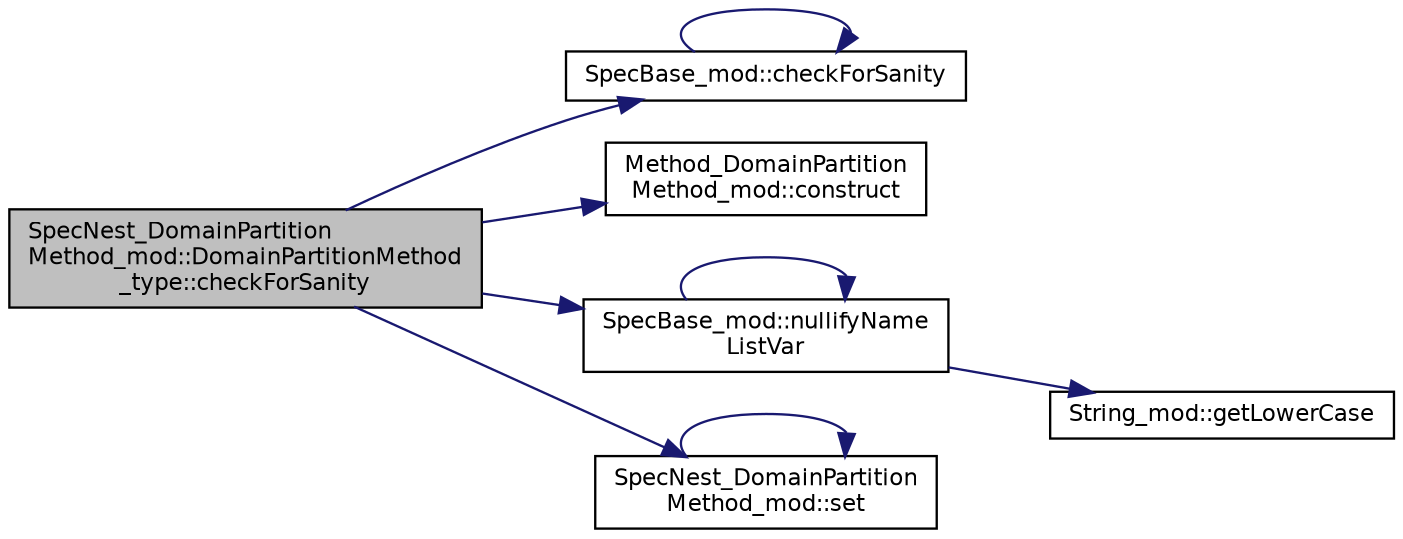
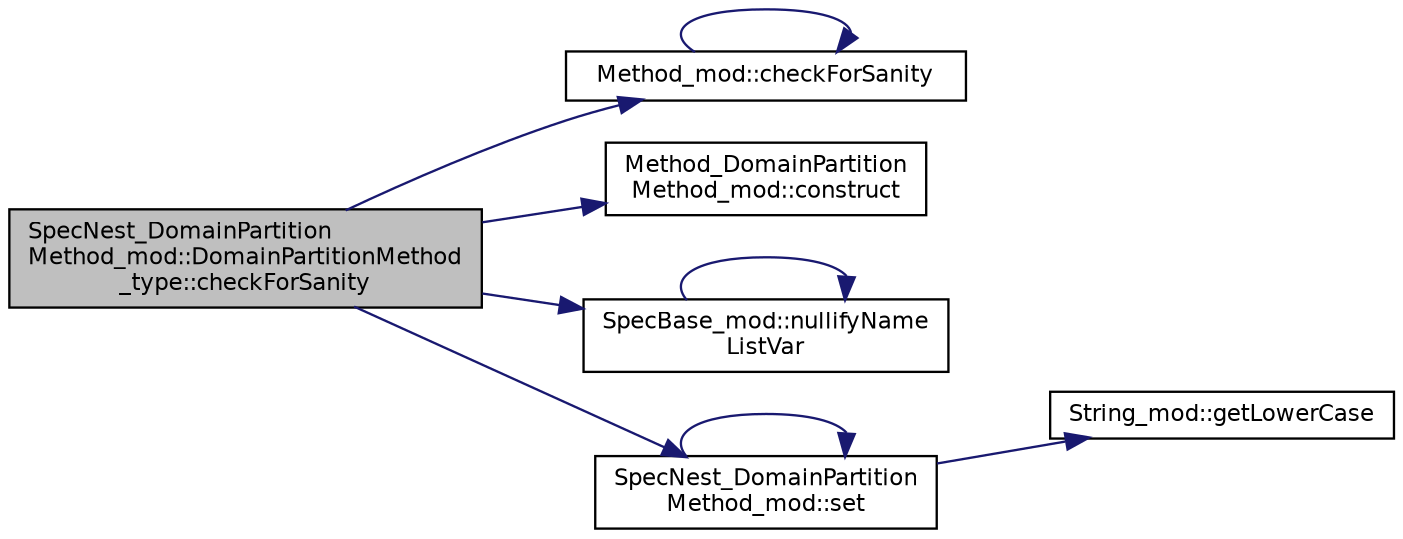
(766, 76) -> (766, 76)
(1009, 378) -> (1001, 453)
